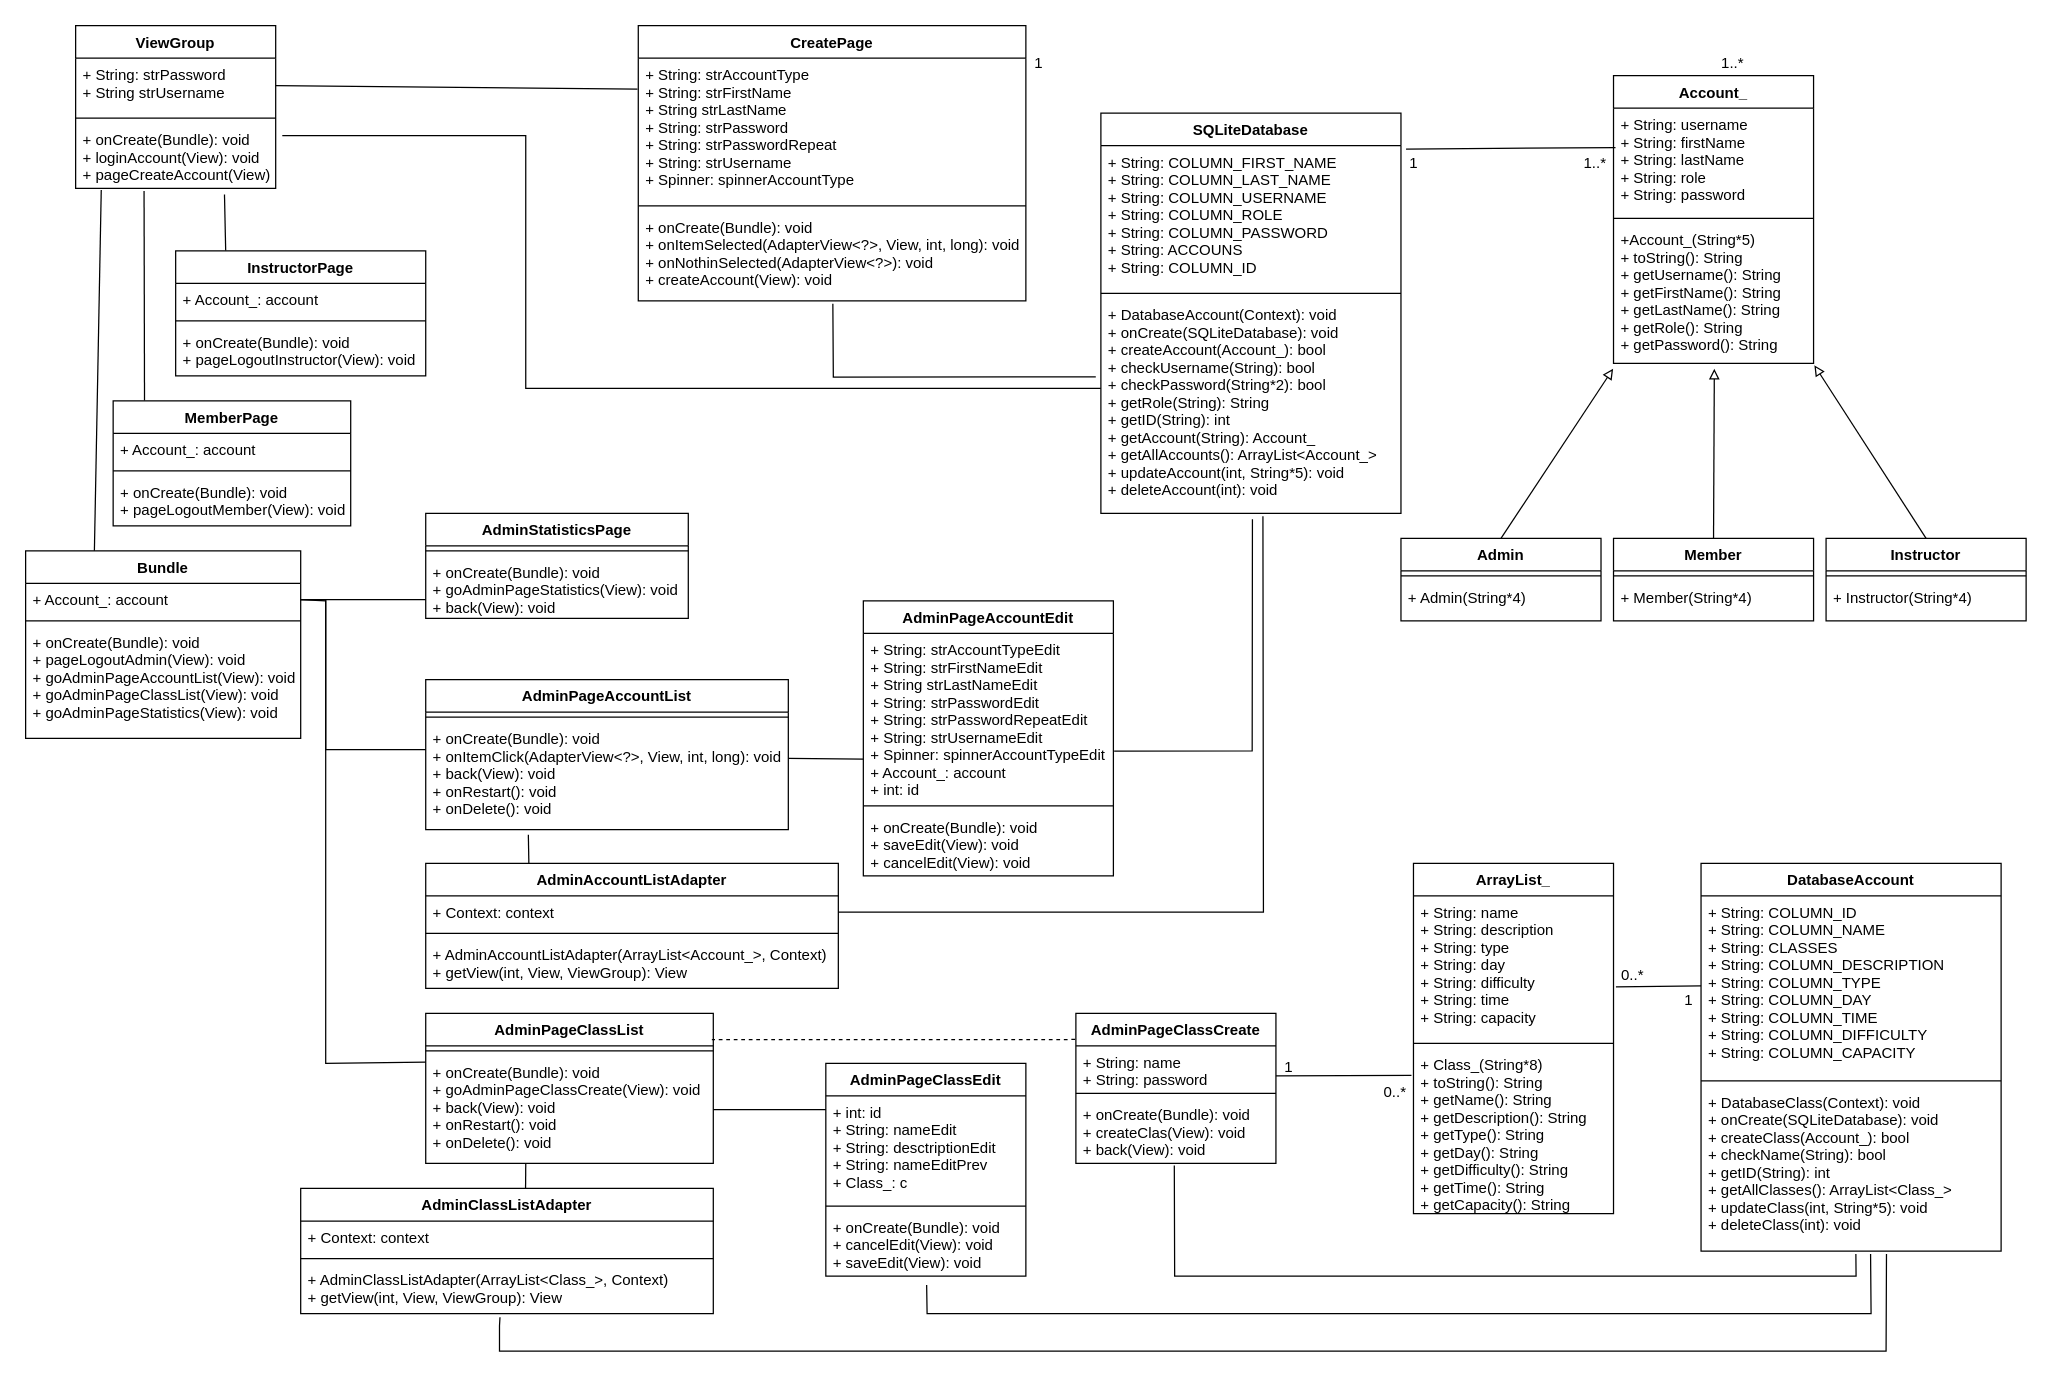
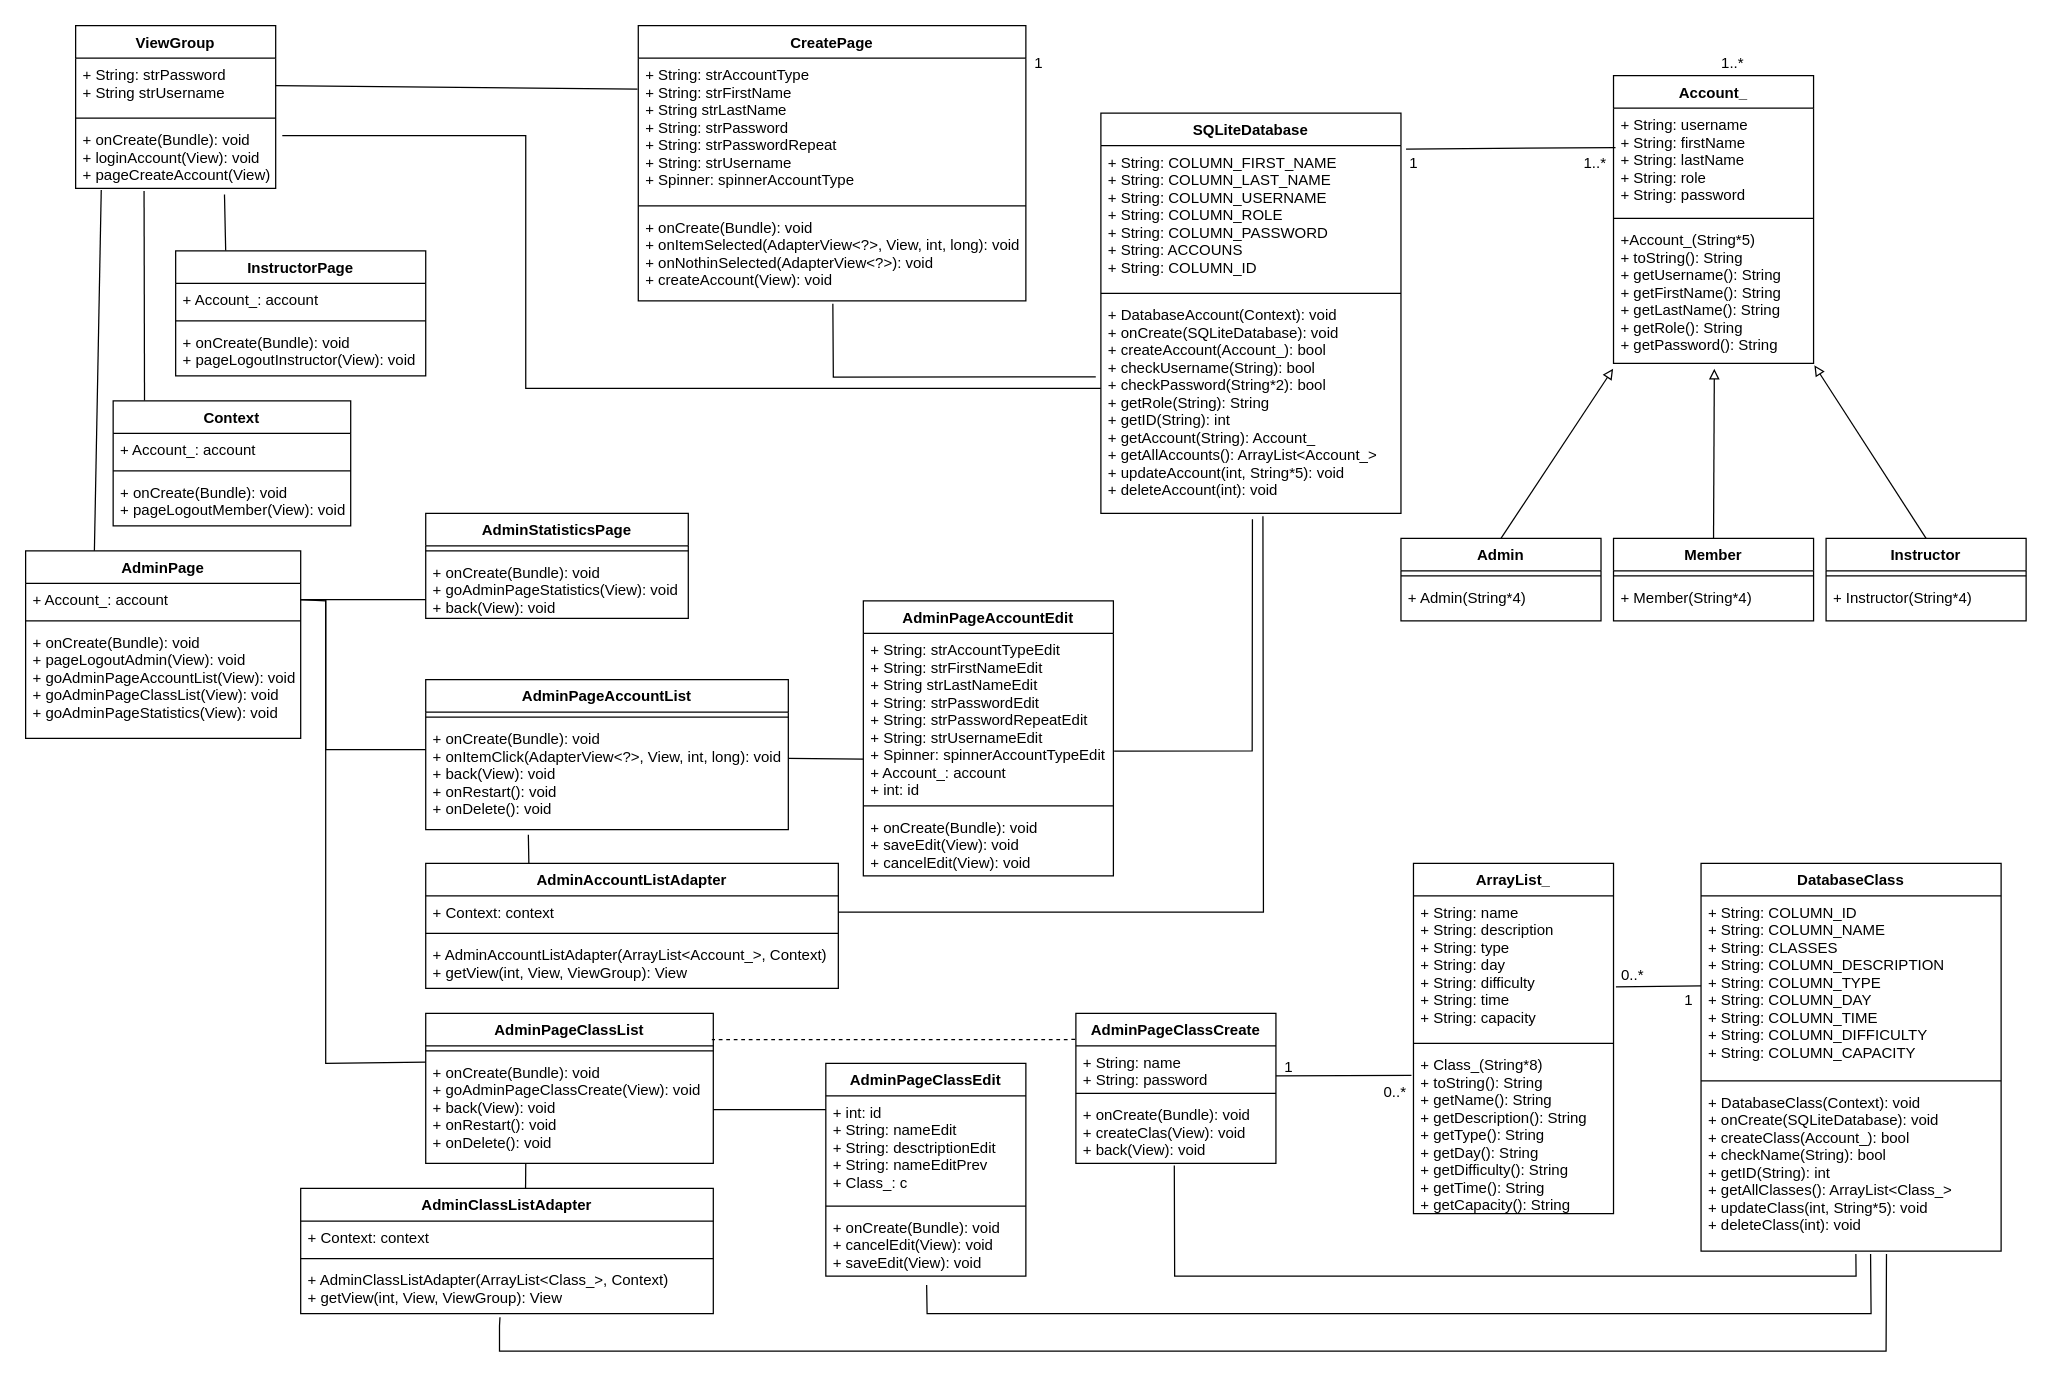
(231, 418) -> (231, 418)
(163, 568) -> (163, 568)
(1850, 880) -> (1850, 880)
